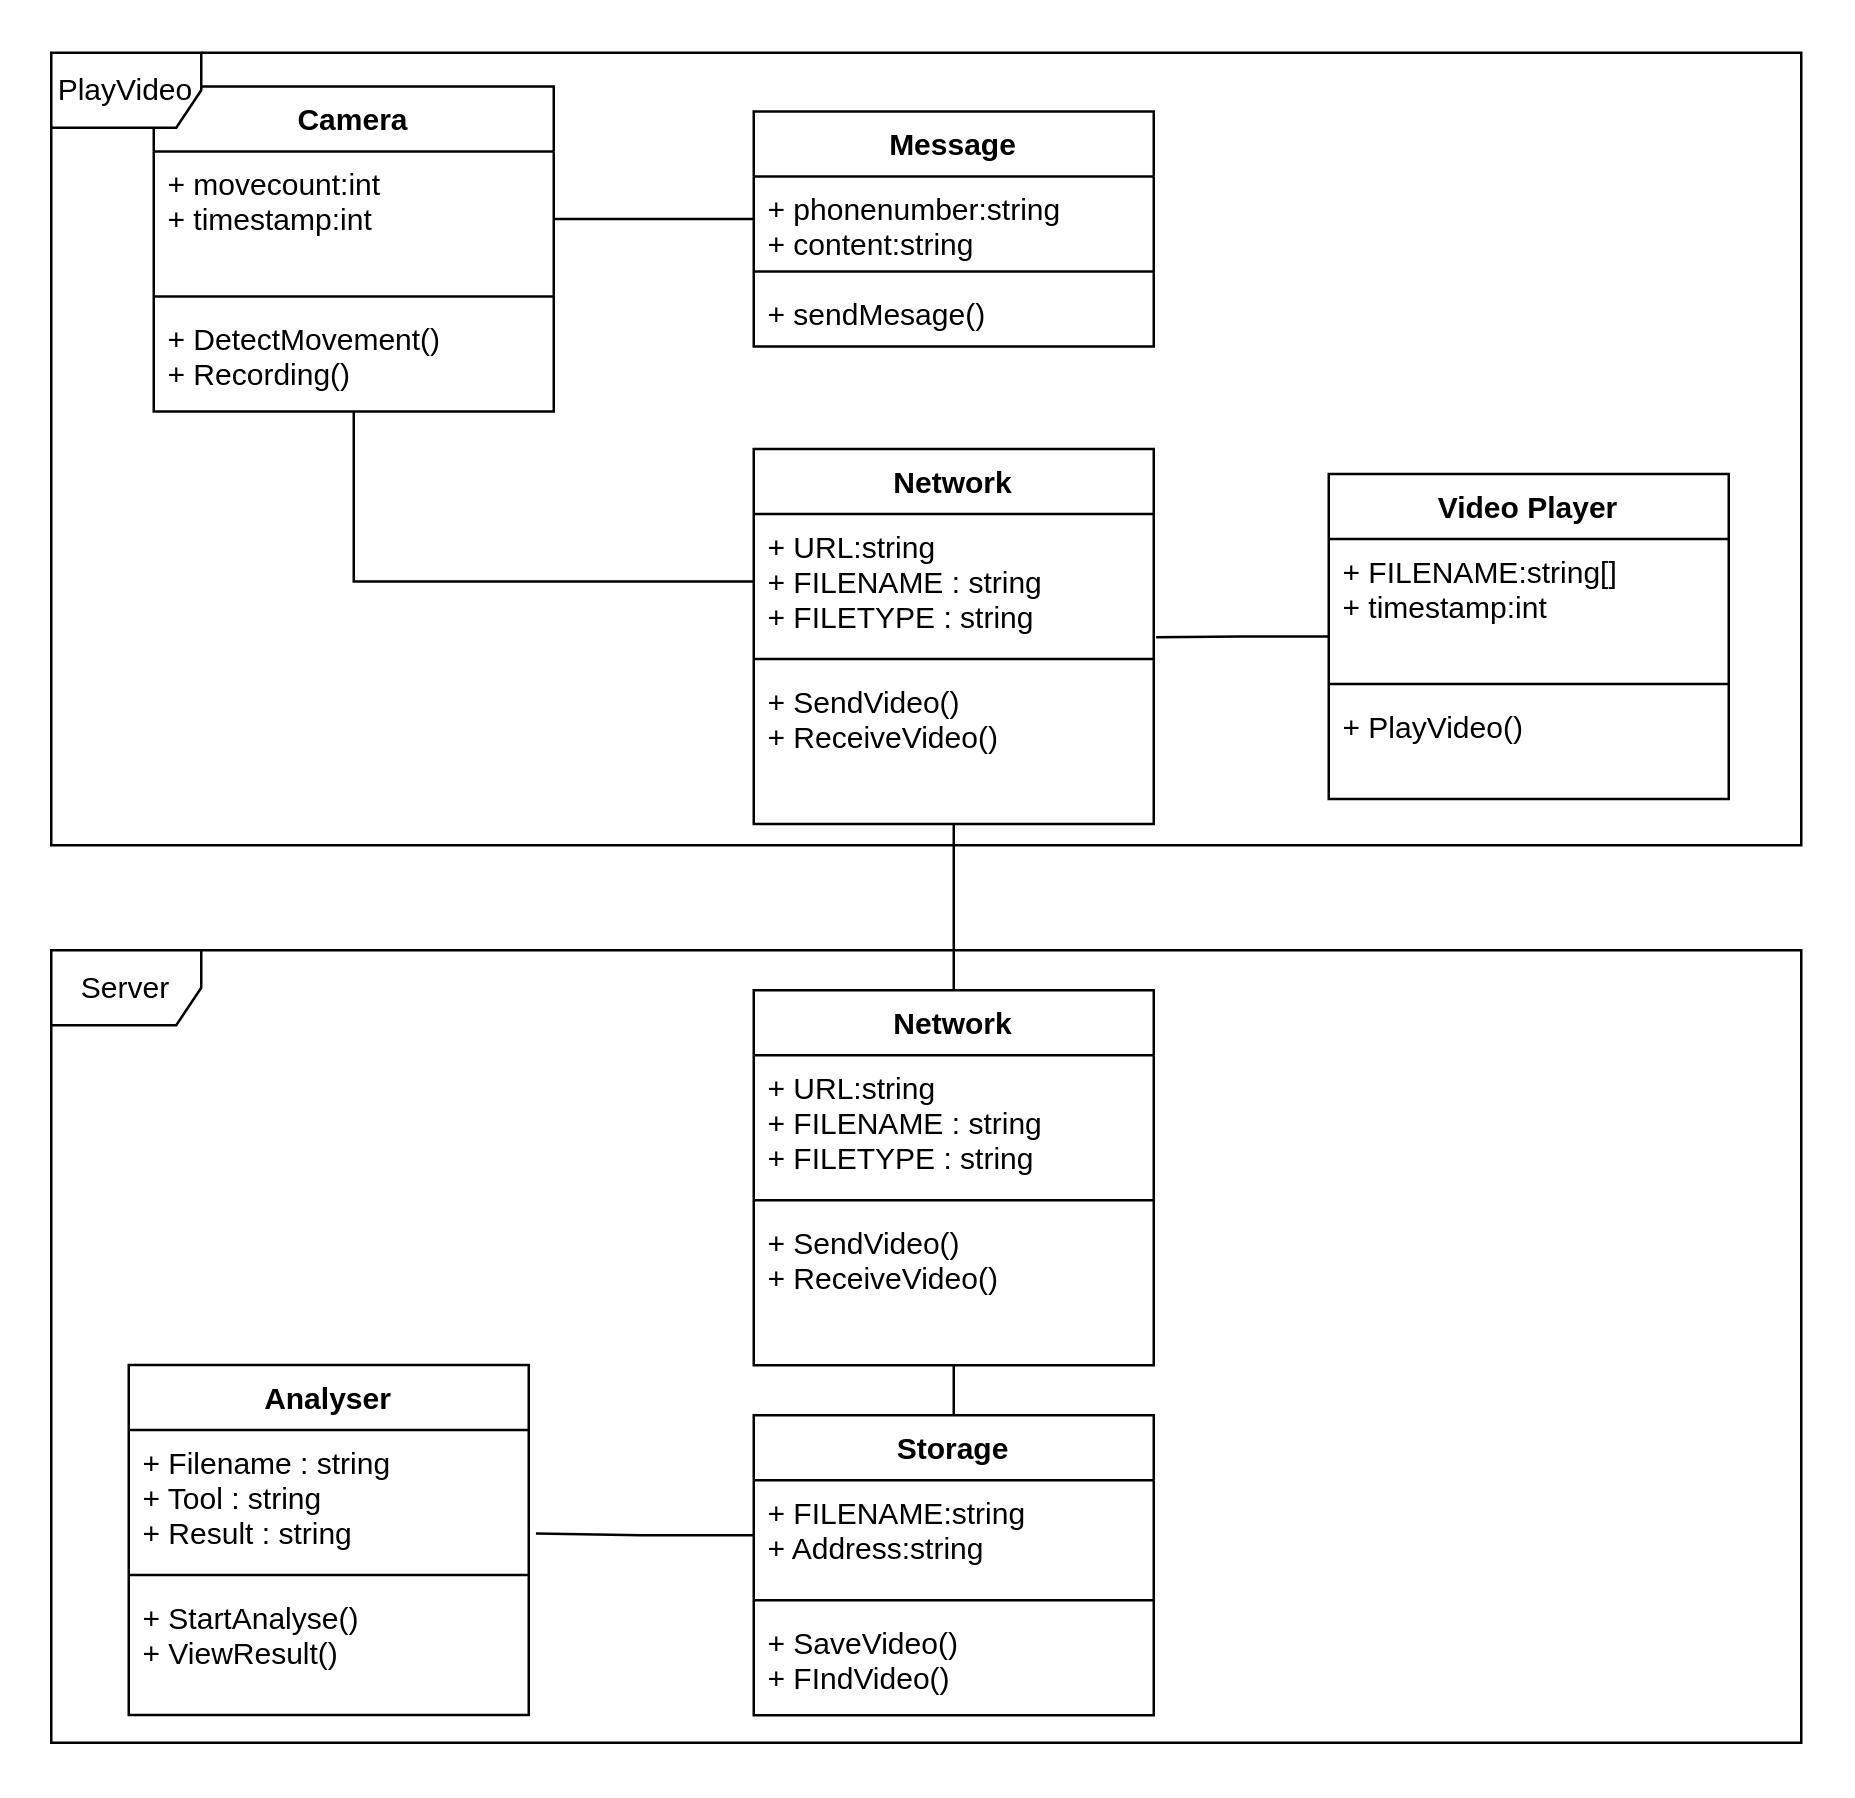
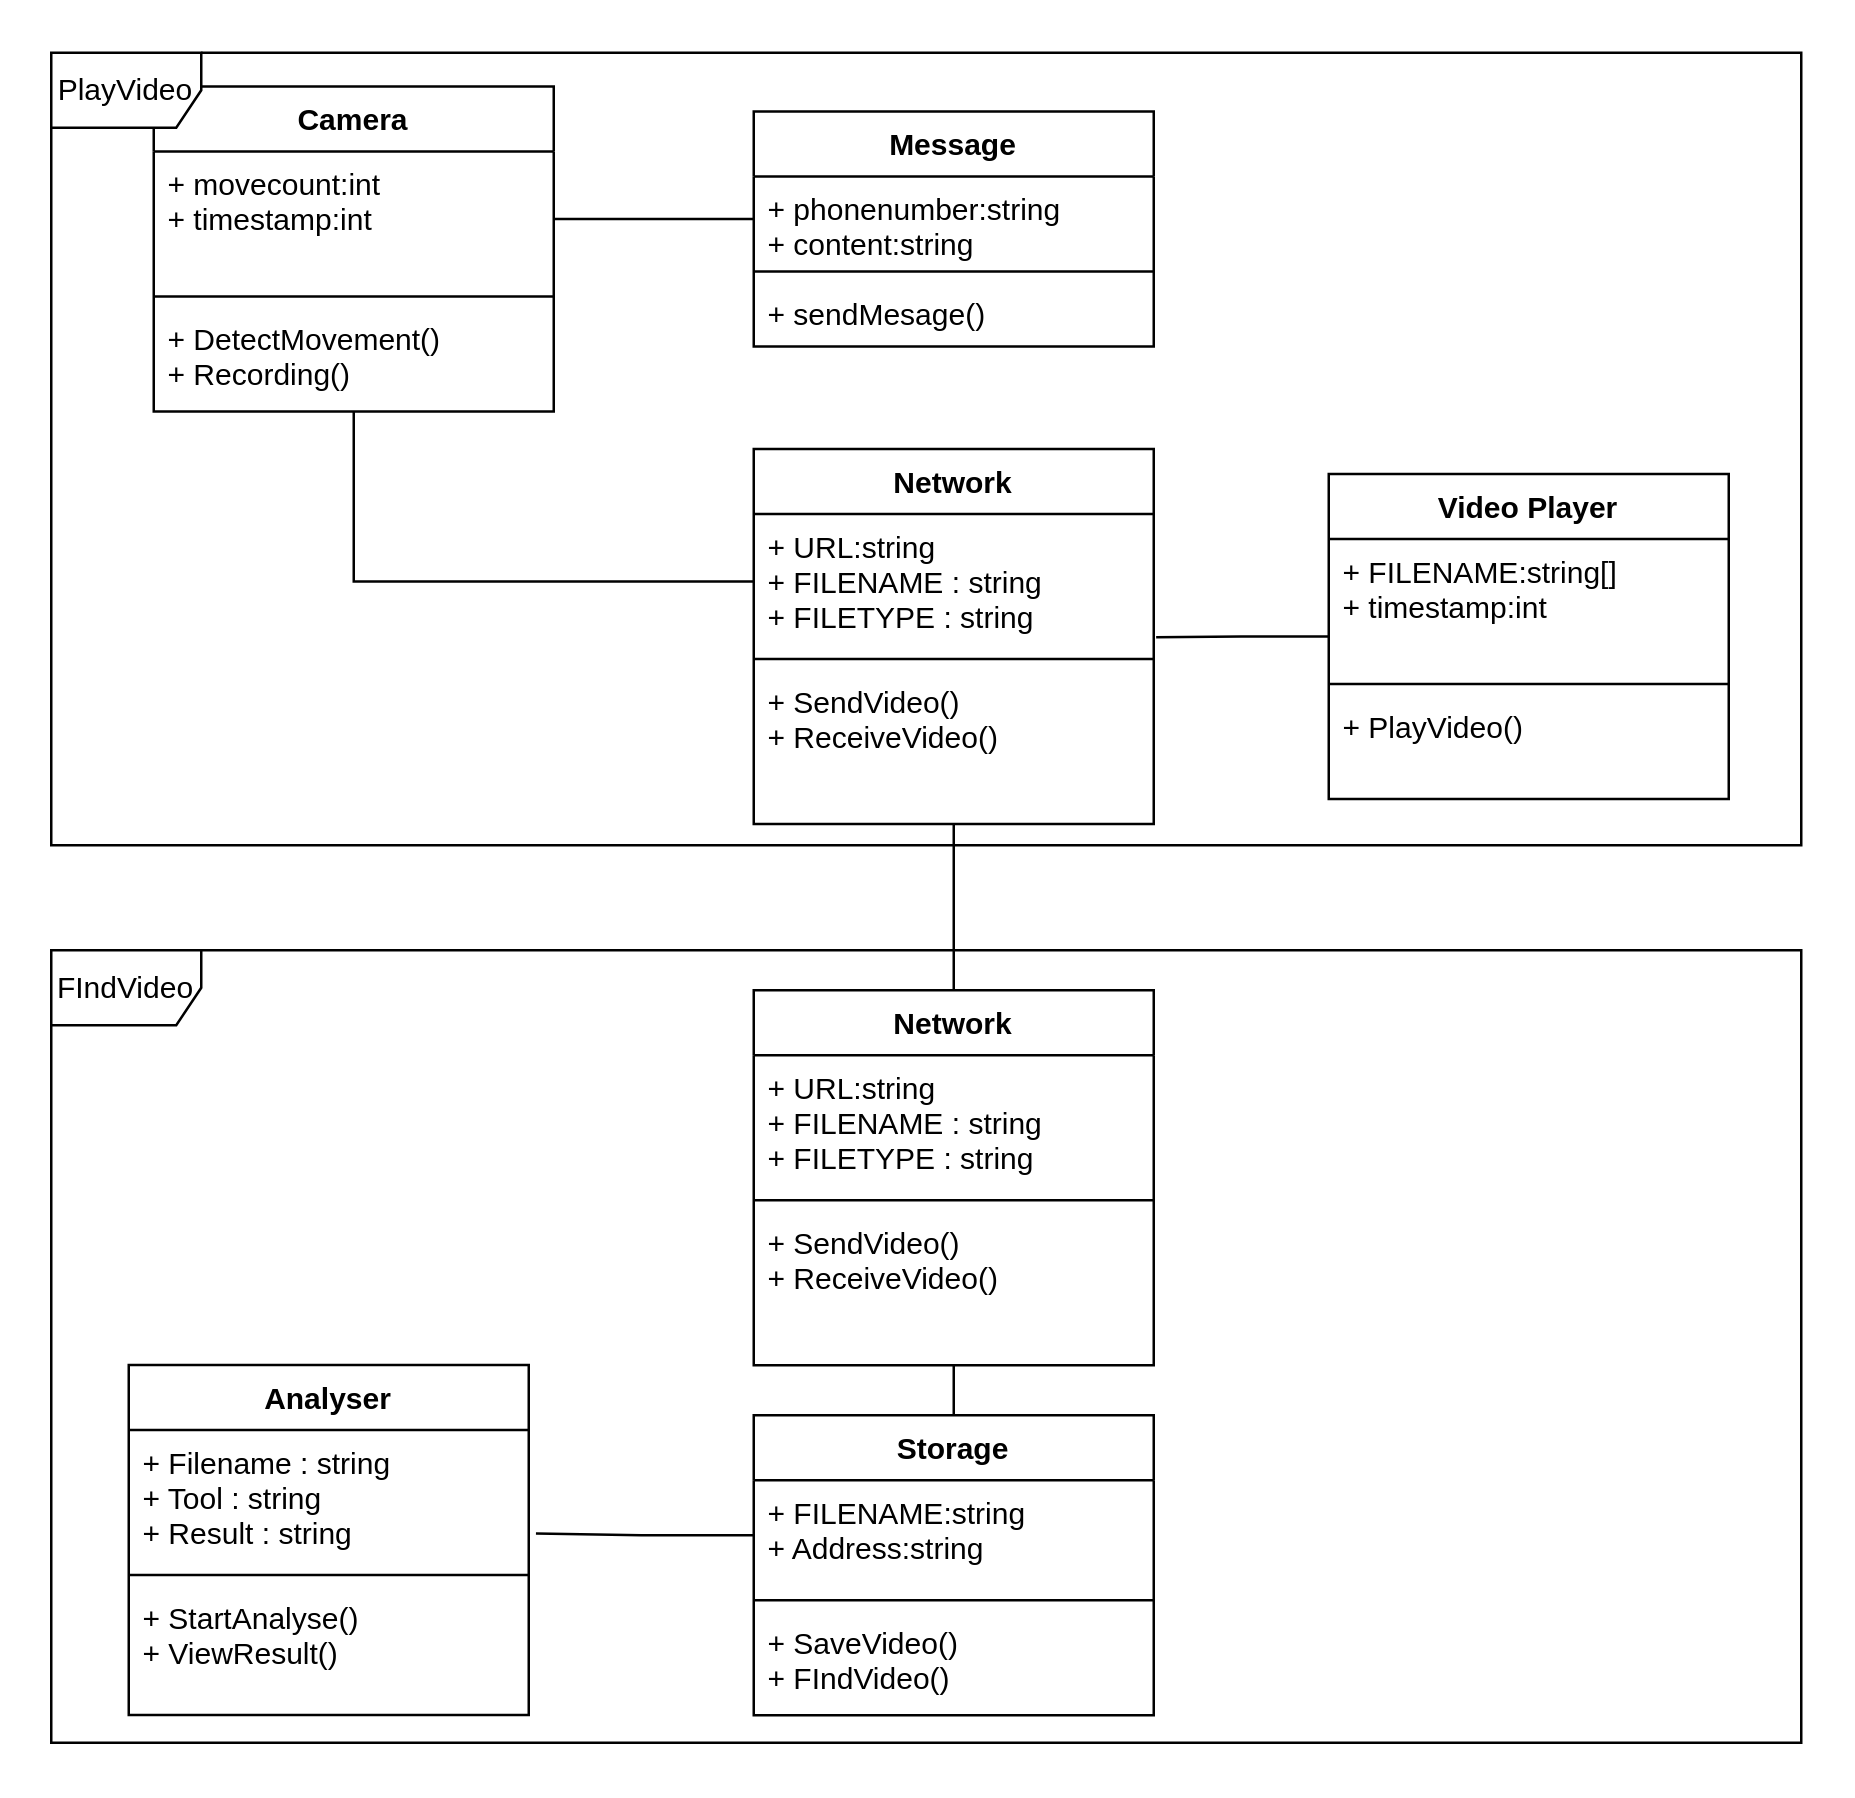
(126, 989) -> (126, 989)
